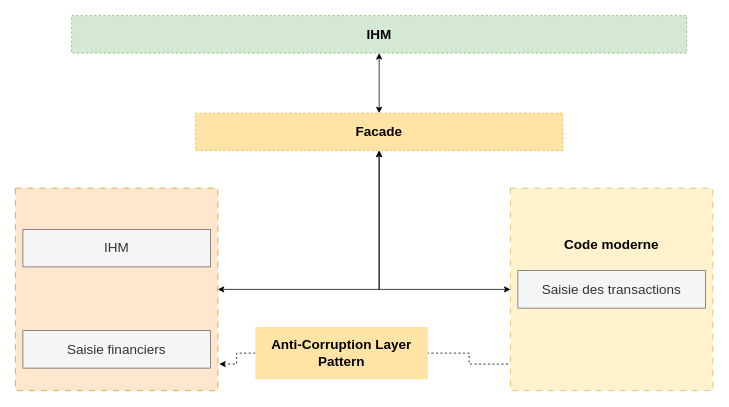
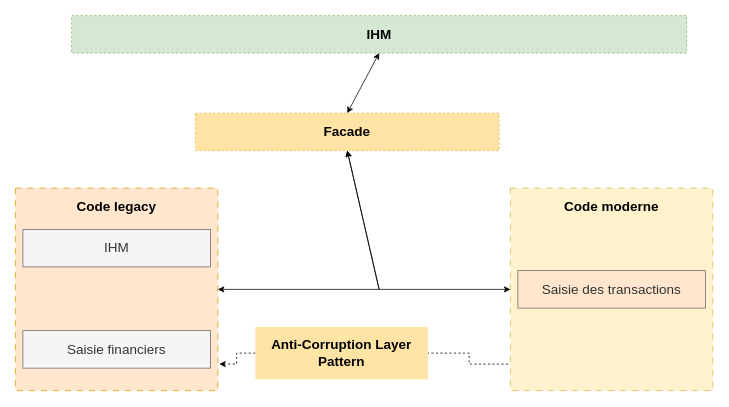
(379, 132) -> (347, 132)
none -> (117, 207)
(612, 244) -> (612, 207)
(612, 289) -> (612, 289)
